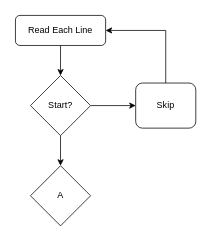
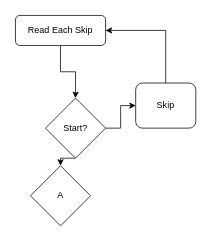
(60, 30) -> (60, 30)
(60, 105) -> (75, 128)
